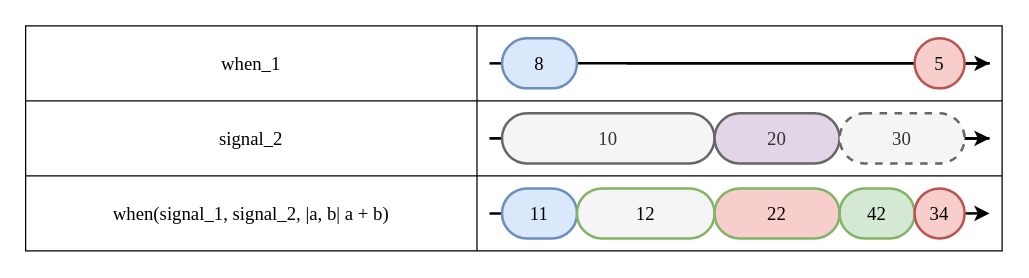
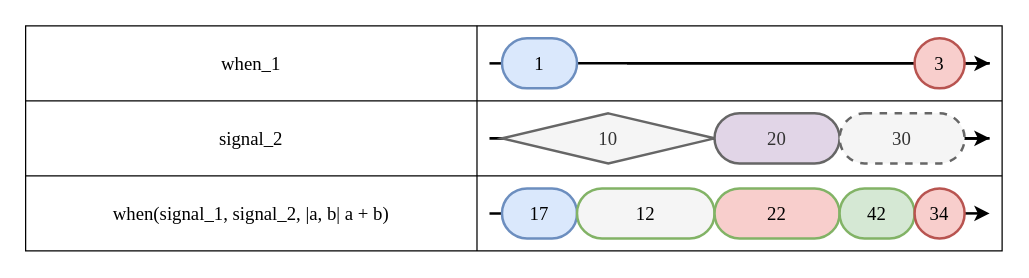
(539, 63) -> (539, 63)
(939, 63) -> (939, 63)
(608, 138) -> (608, 138)
(539, 213) -> (539, 213)
